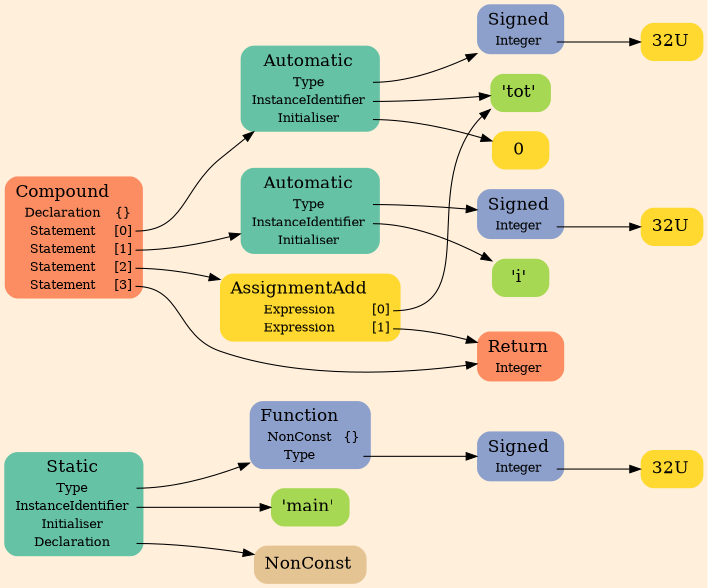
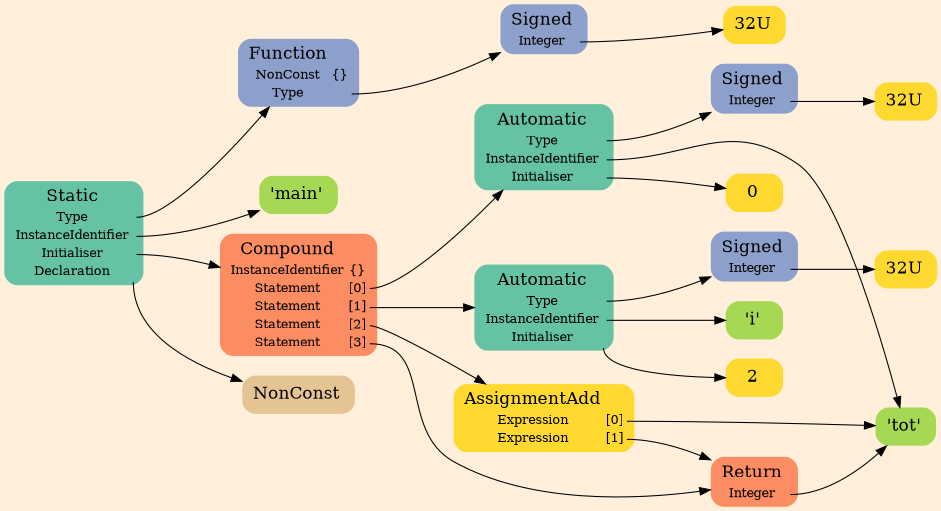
(63, 213) -> (287, 270)
none -> (173, 257)
none -> (754, 378)
none -> (838, 482)
